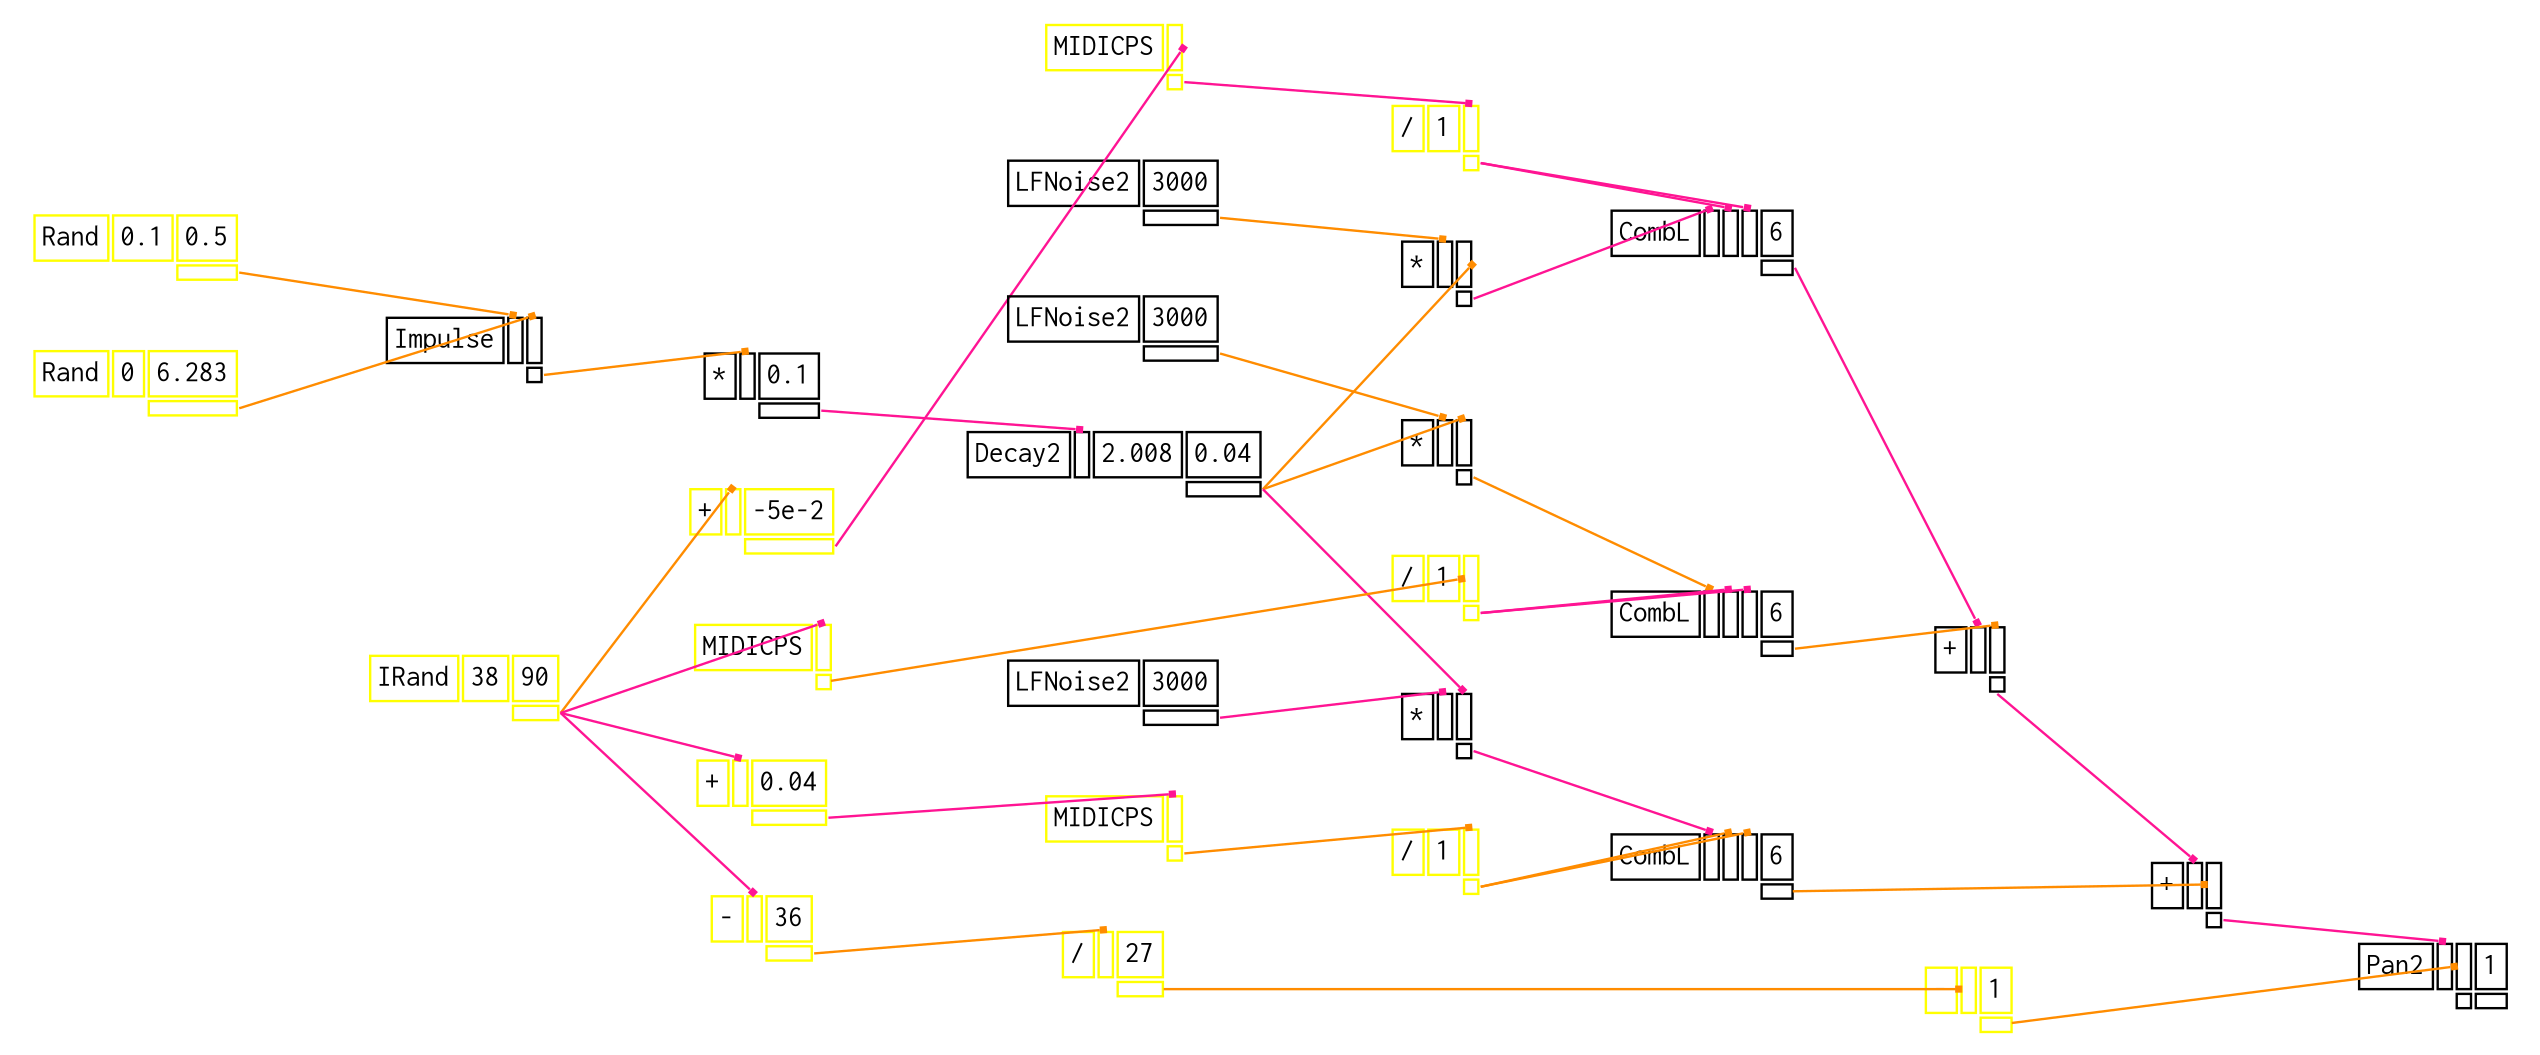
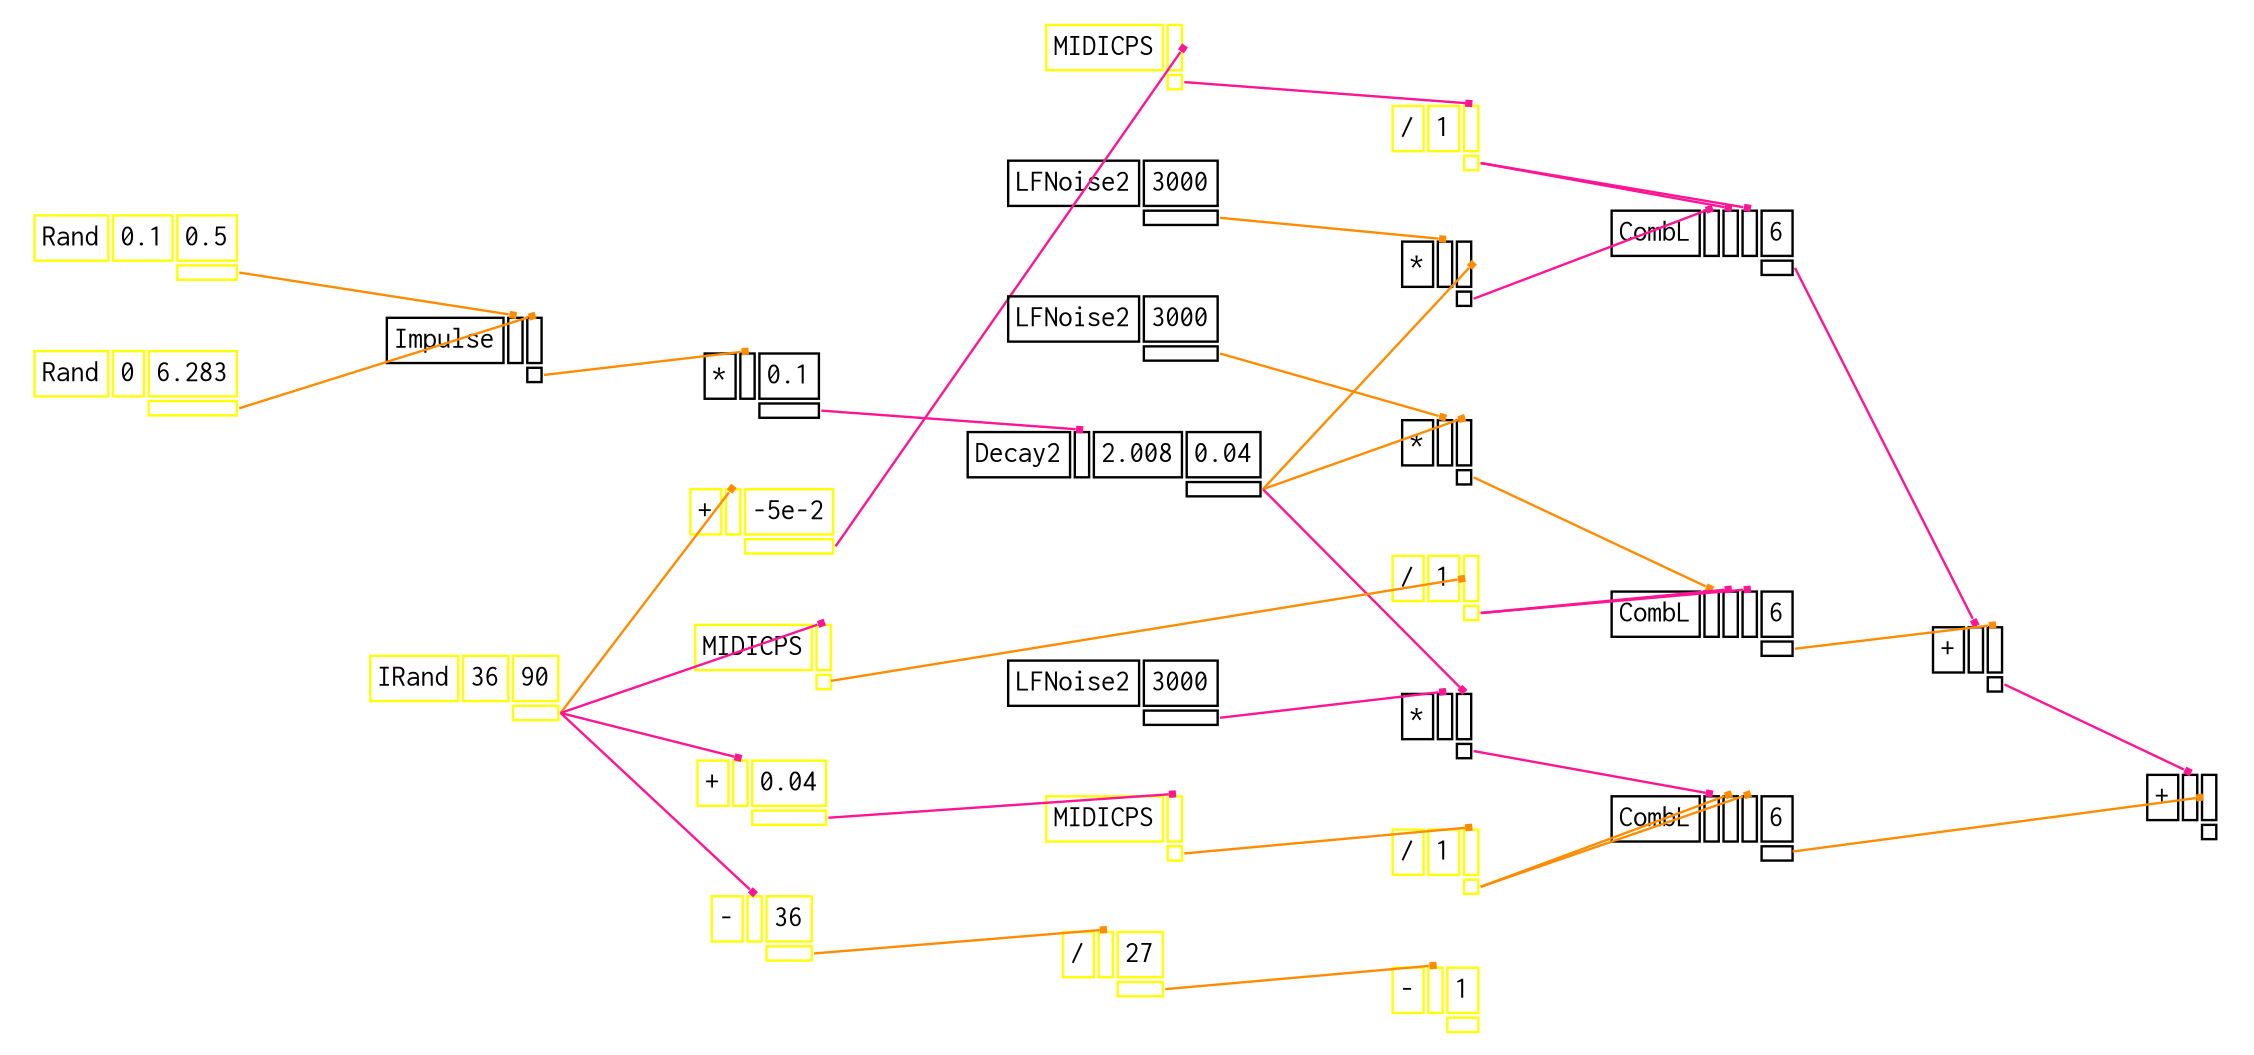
(486, 677) -> (486, 677)
(2433, 975) -> none
